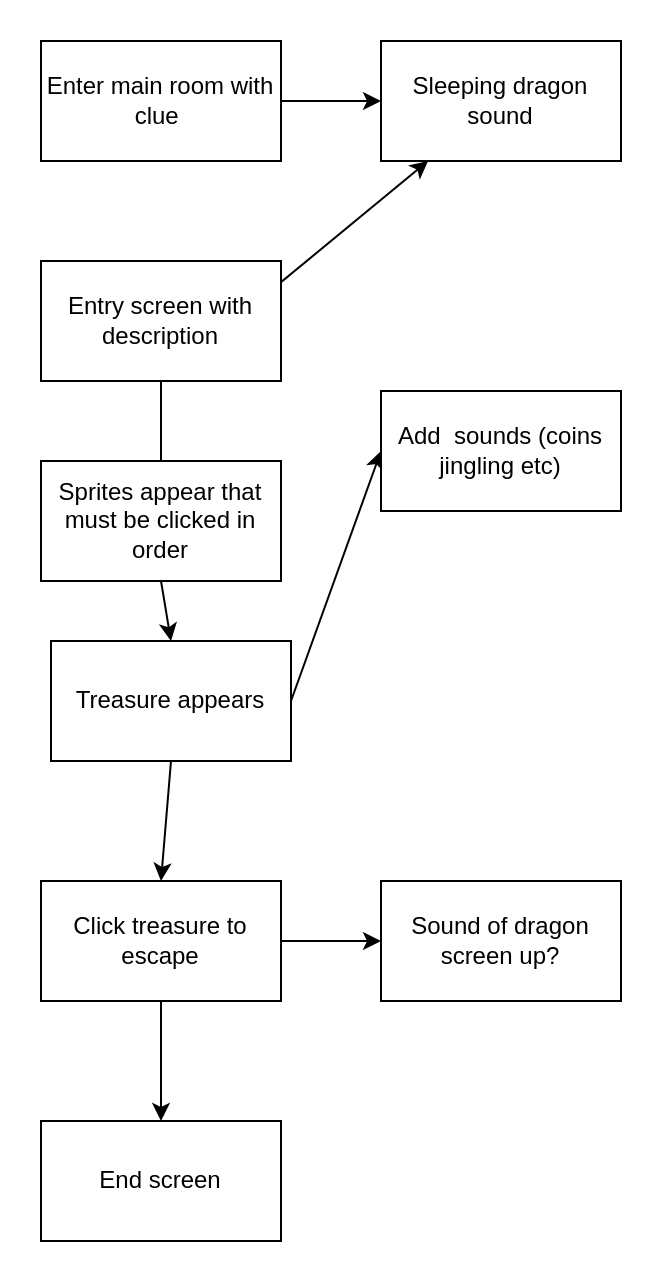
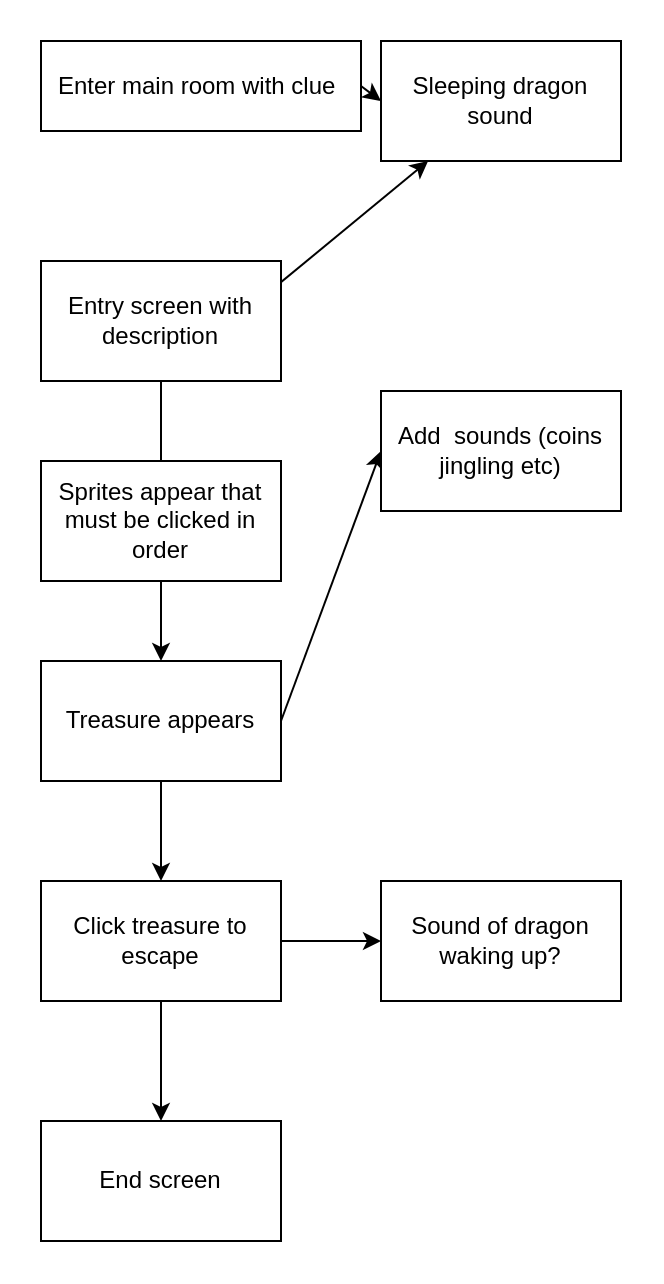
(161, 101) -> (201, 86)
(171, 701) -> (161, 721)
(501, 941) -> (501, 941)
